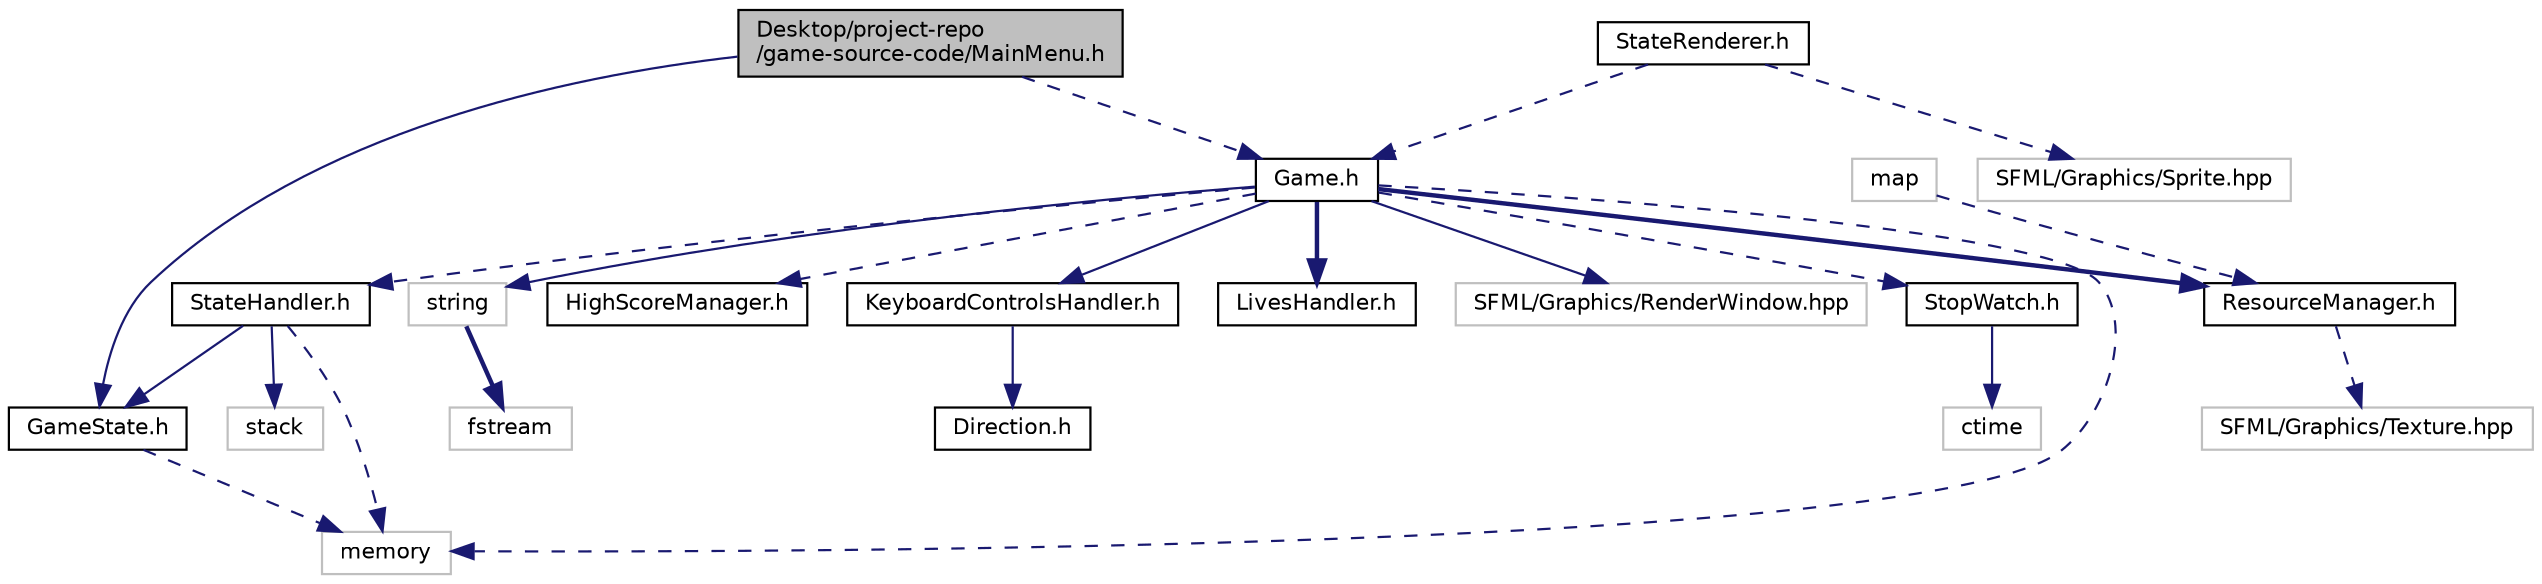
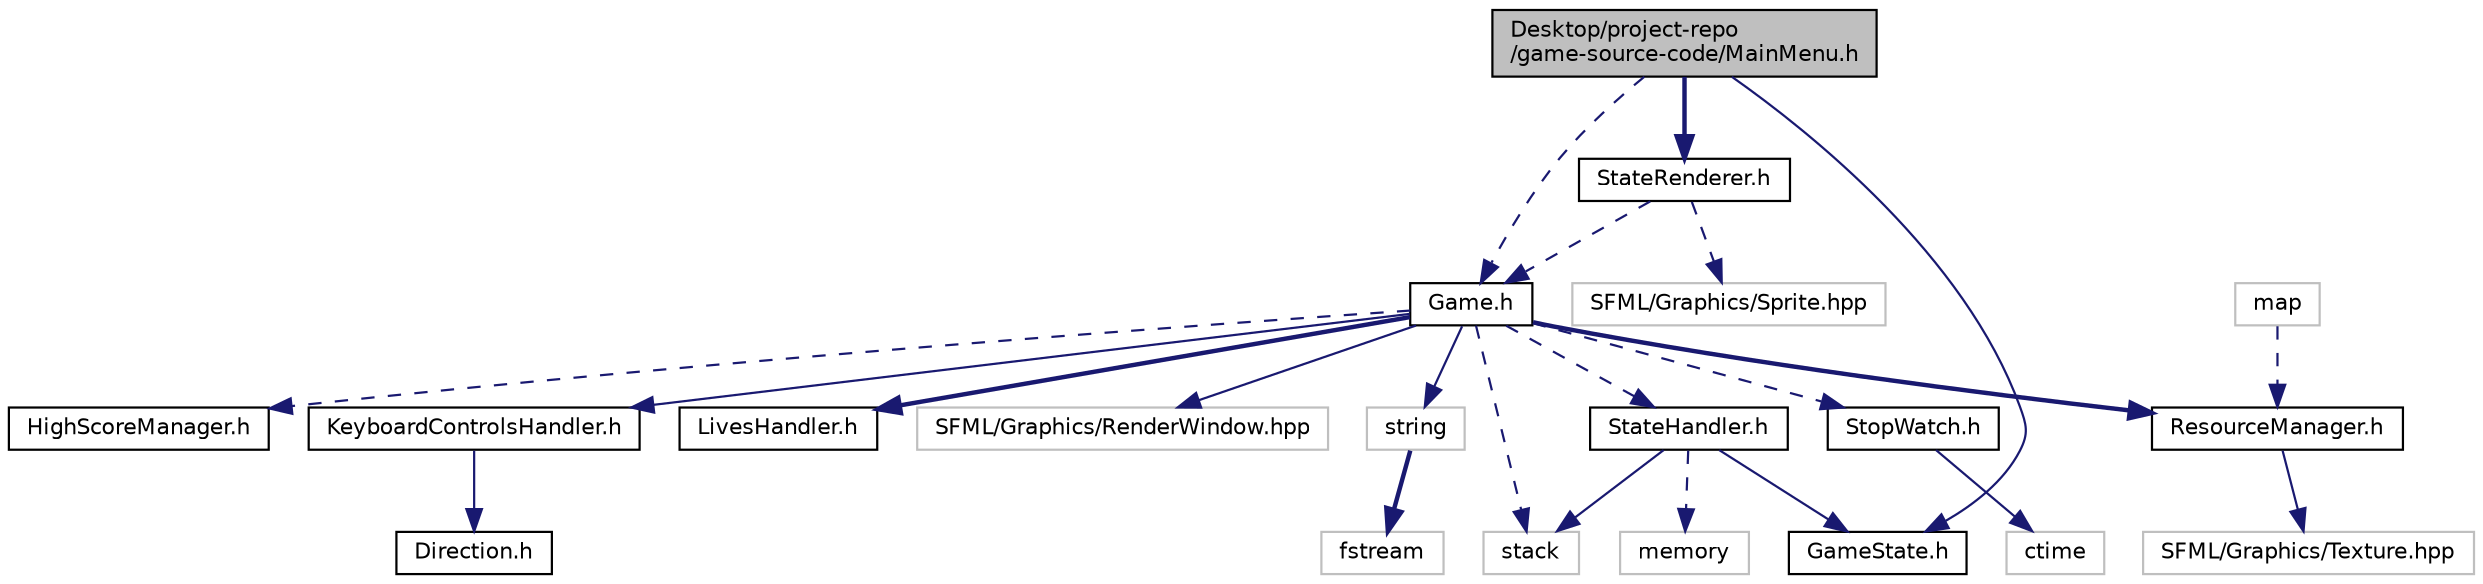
none -> (1685, 106)
(2345, 356) -> (2290, 480)
(232, 486) -> none
(1731, 515) -> (1499, 418)
